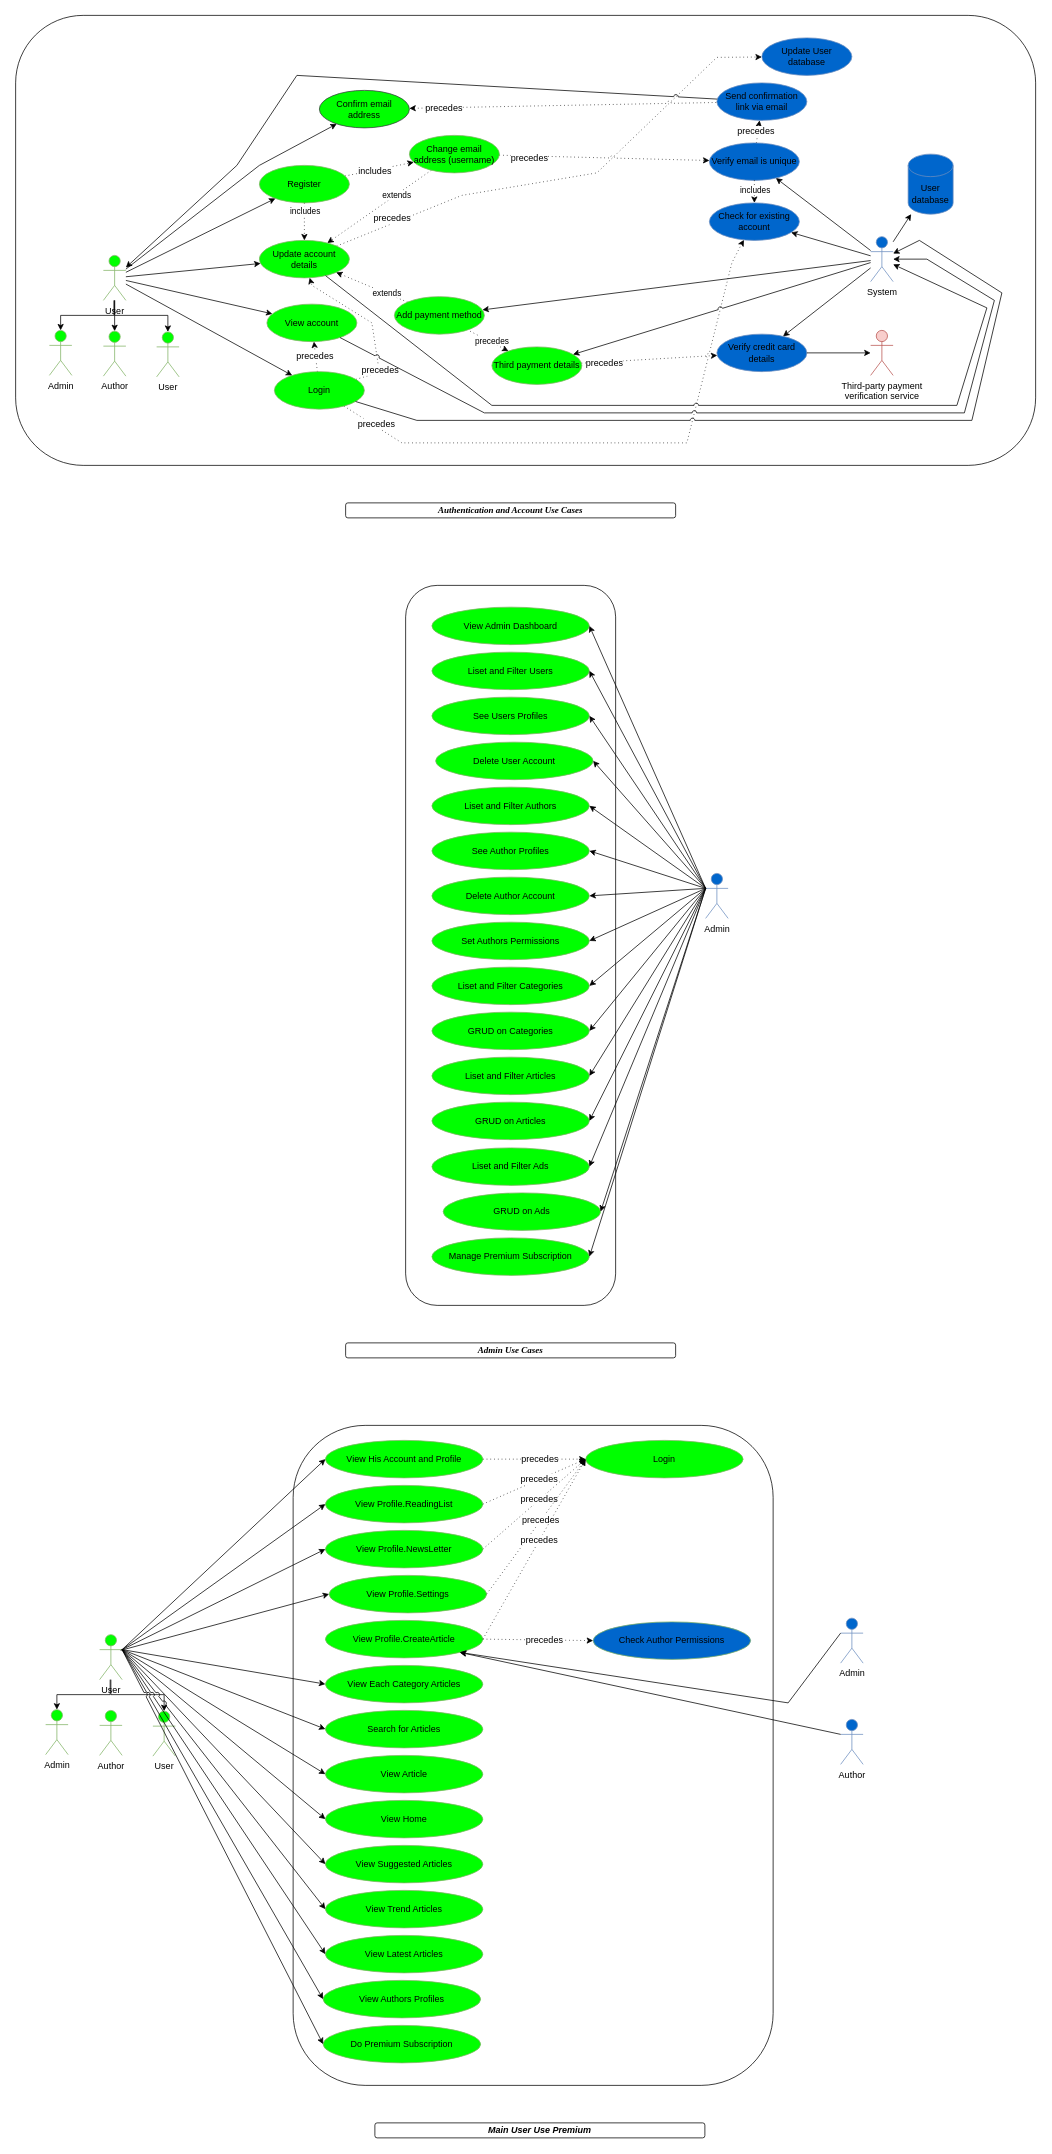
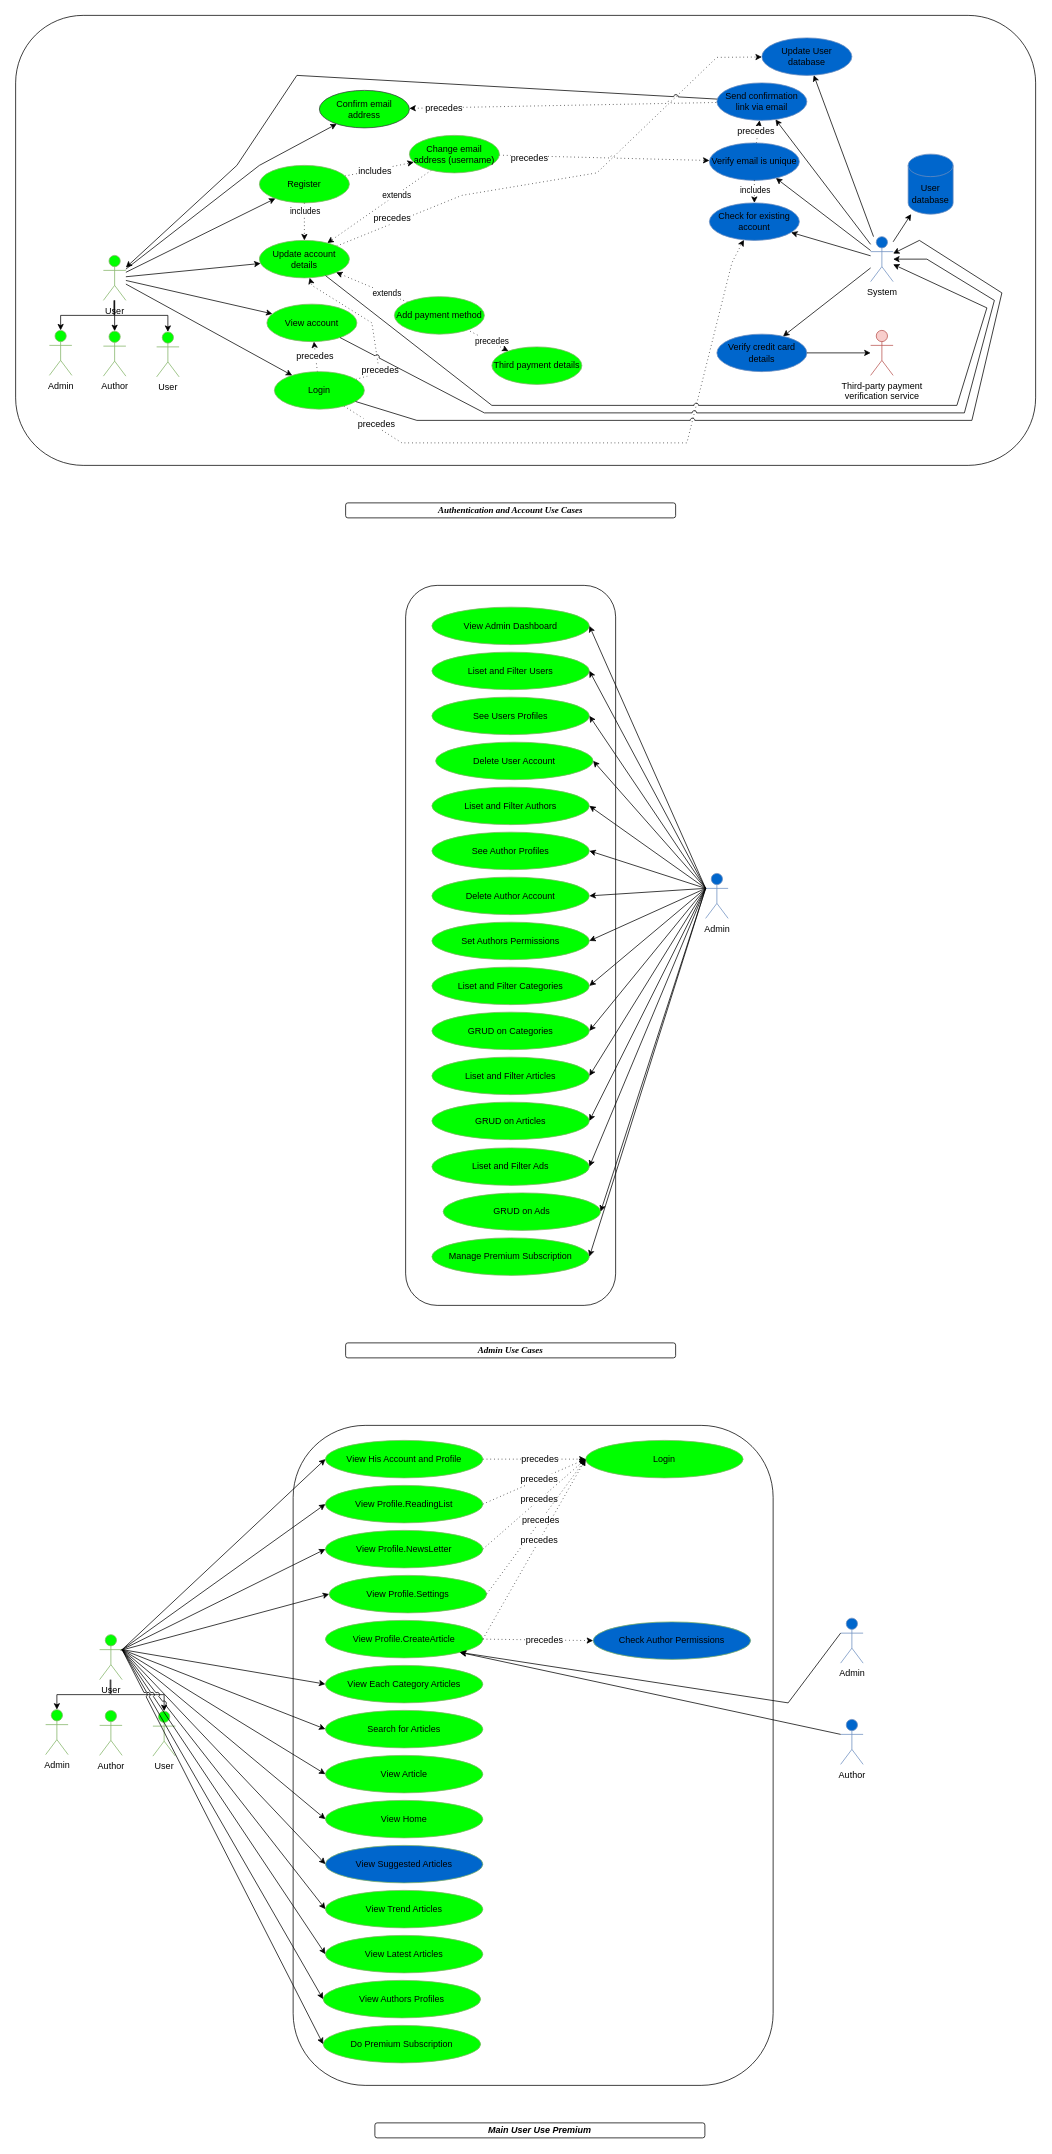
(679, 285) -> (824, 184)
(796, 286) -> (844, 158)
(603, 362) -> none
(404, 1864) -> (404, 1864)
